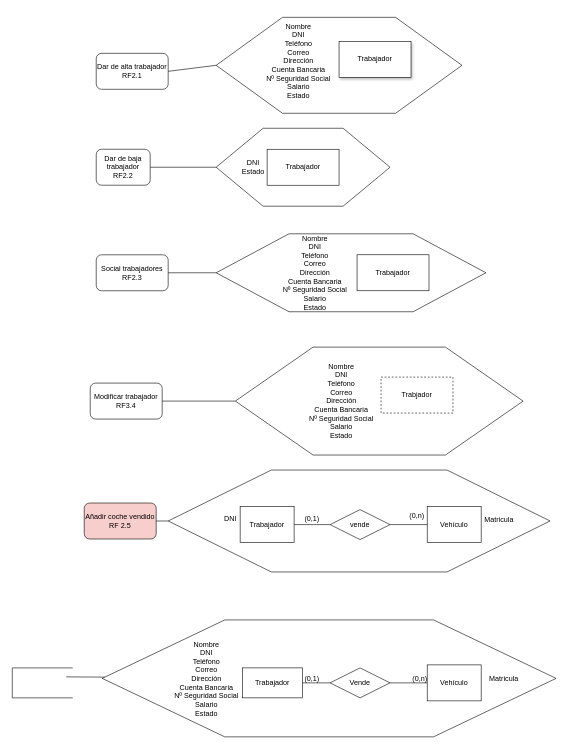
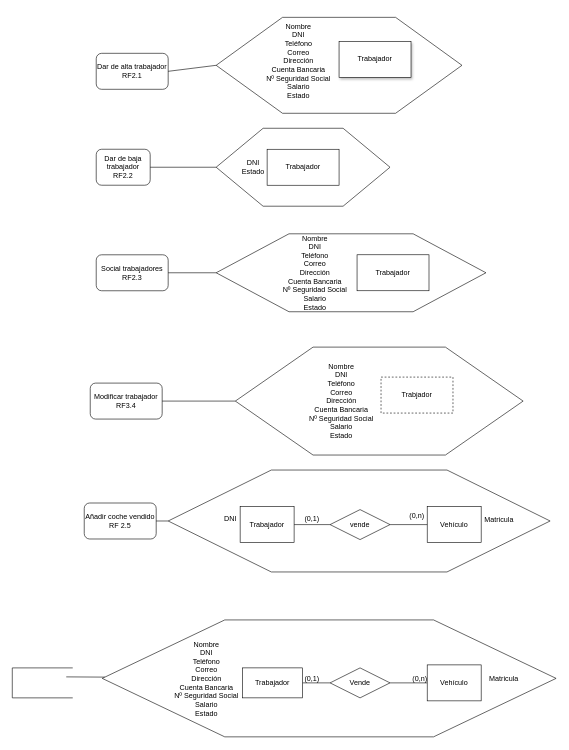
(120, 521) -> (120, 521)
